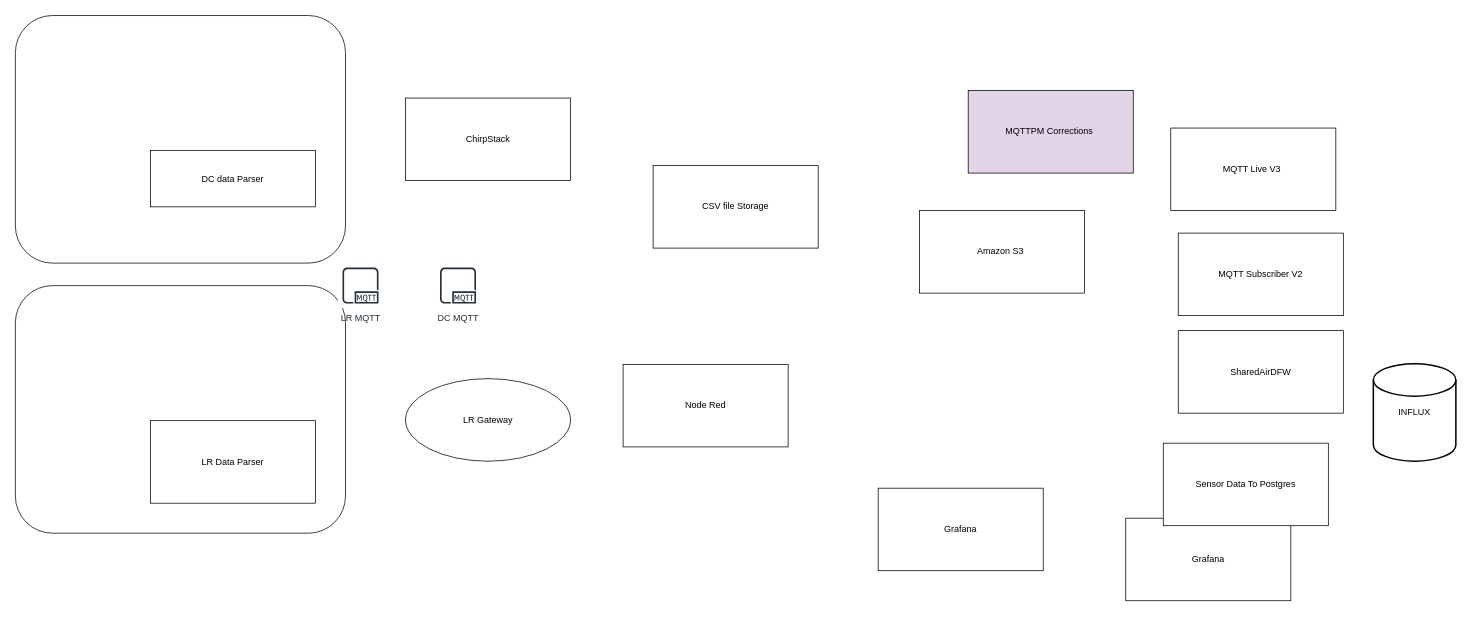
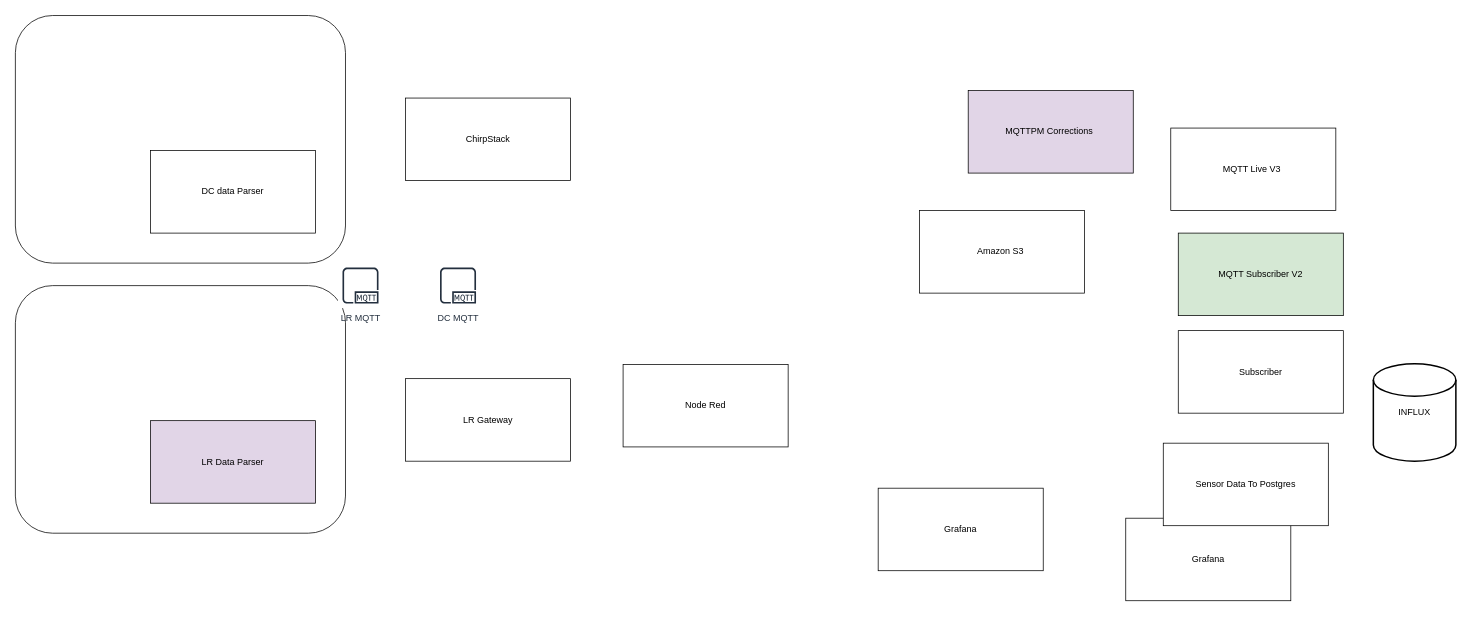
(233, 179) -> (233, 192)
(735, 207) -> none
(1260, 274) -> (1260, 274)
(1260, 372) -> (1260, 372)
(488, 420) -> (488, 420)
(233, 462) -> (233, 462)
